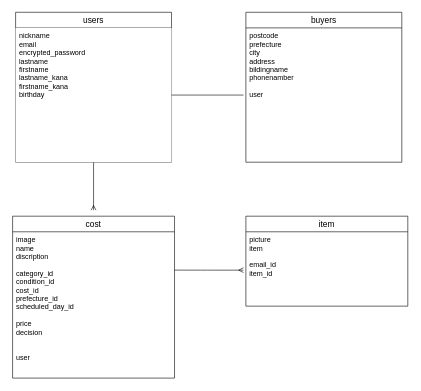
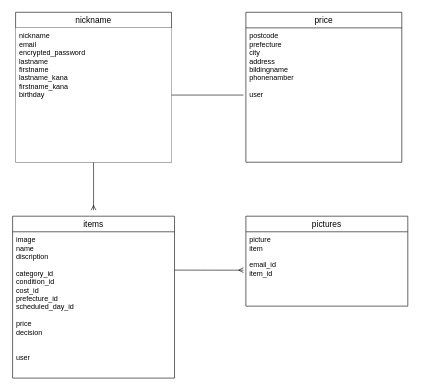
(93, 21) -> (93, 21)
(323, 21) -> (323, 21)
(93, 225) -> (93, 225)
(326, 225) -> (326, 225)
